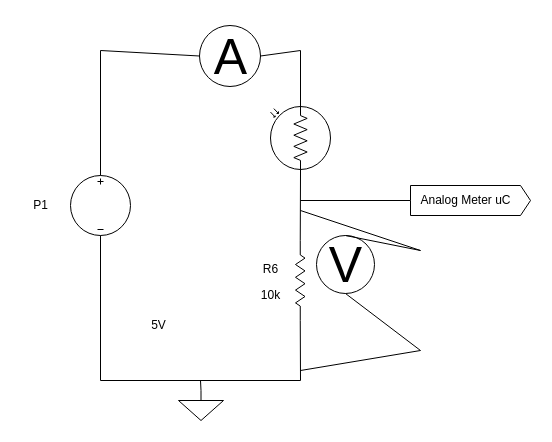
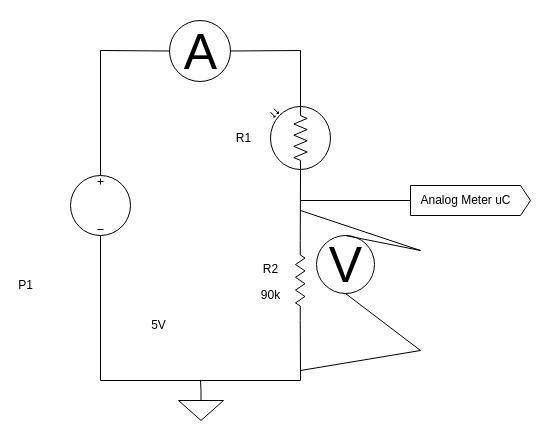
(230, 56) -> (200, 51)
none -> (244, 138)
(41, 206) -> (26, 286)
(271, 270) -> (271, 270)
(271, 296) -> (271, 296)
